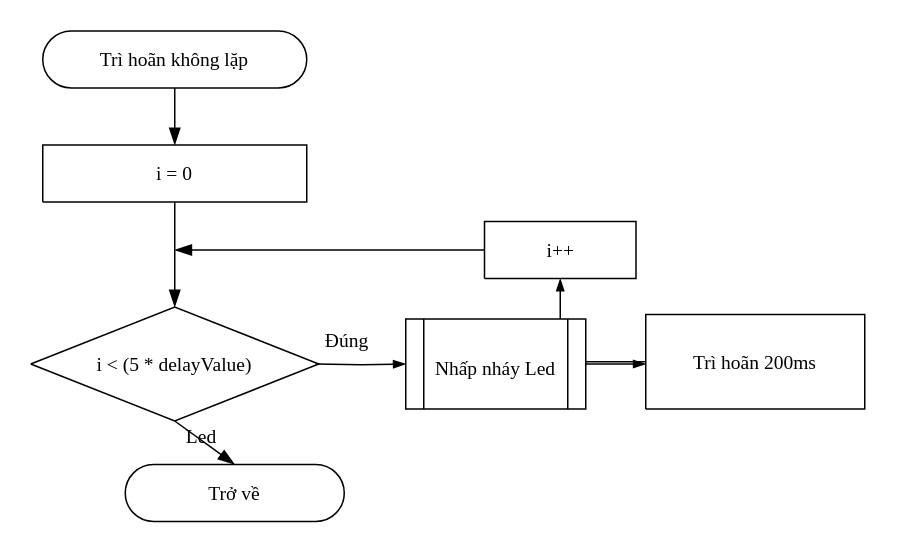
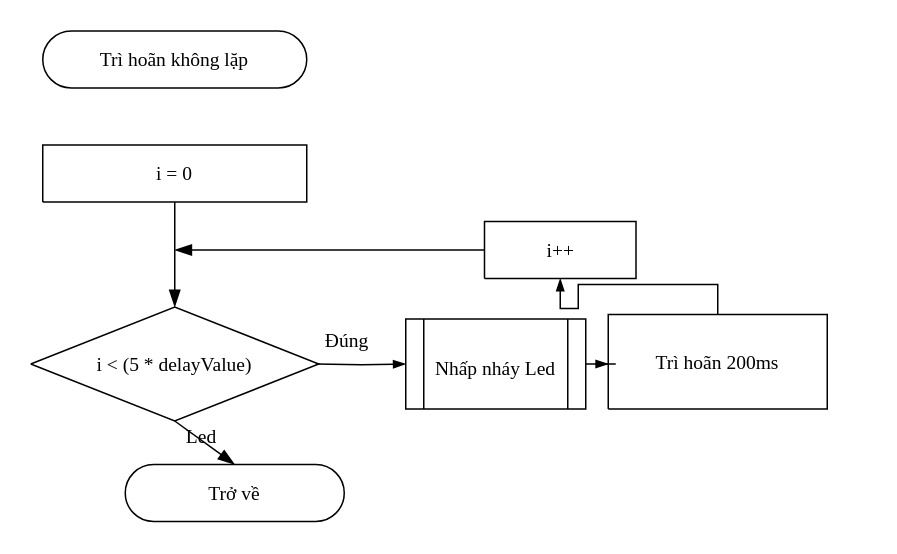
(175, 108) -> none
(755, 362) -> (718, 362)
